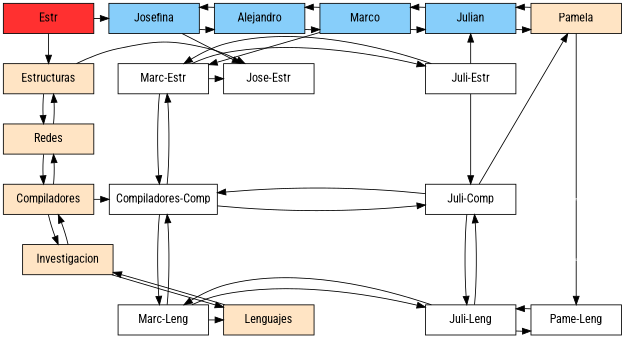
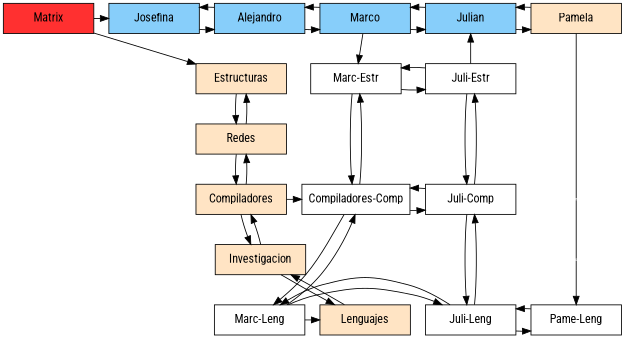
(49, 18) -> (49, 18)
(269, 79) -> none
(521, 112) -> (476, 143)
